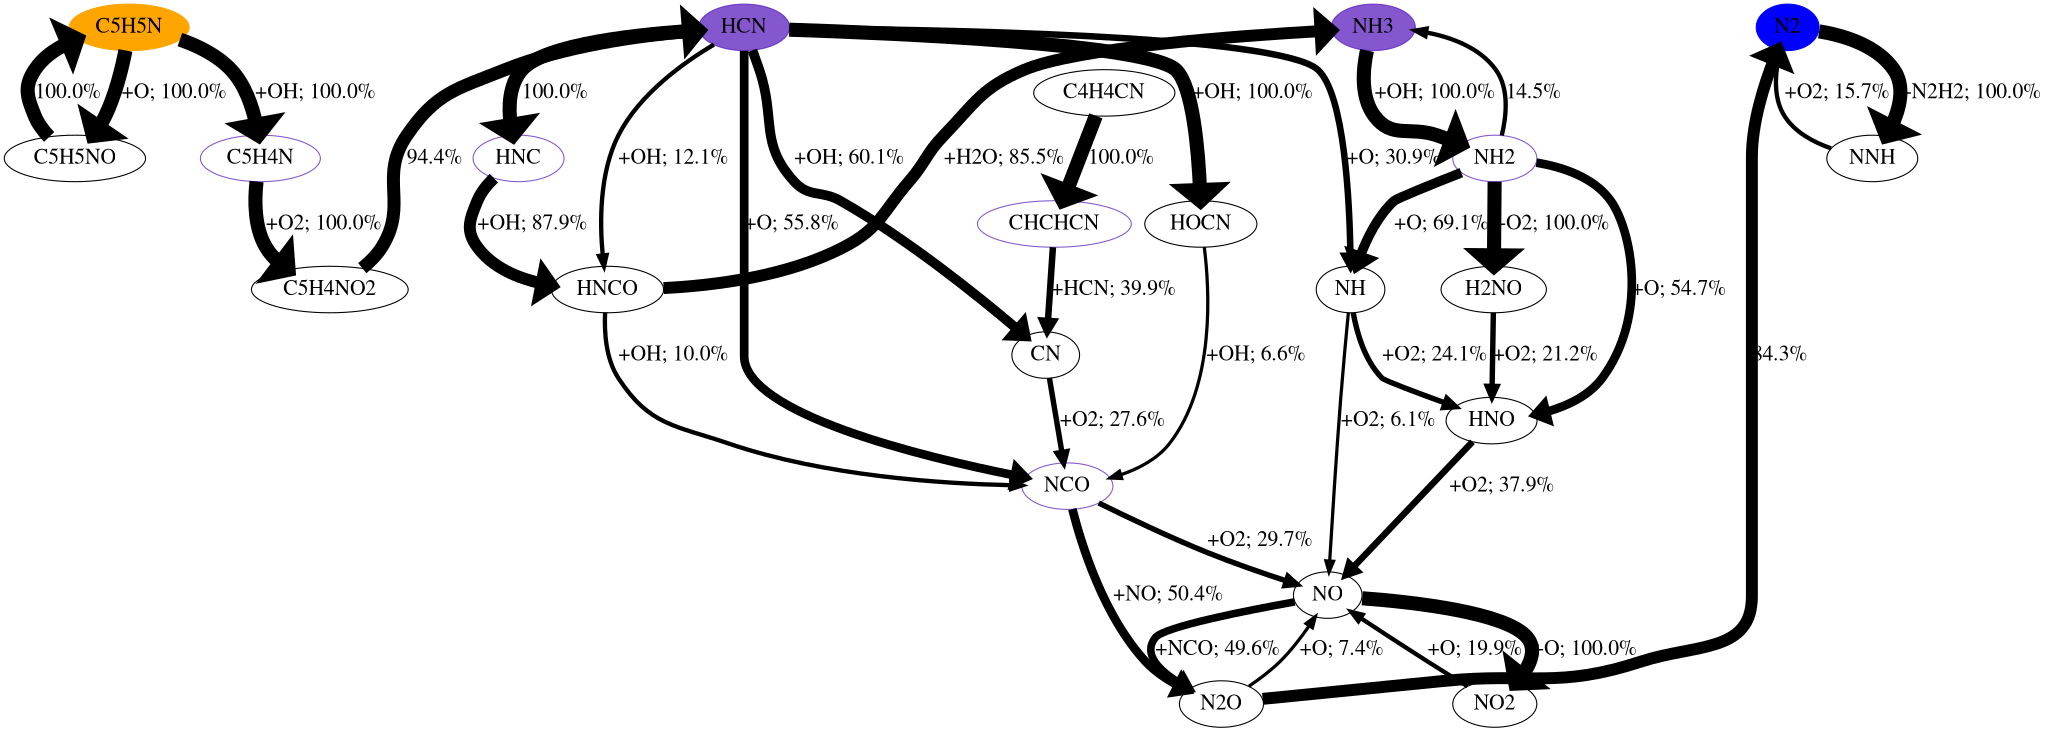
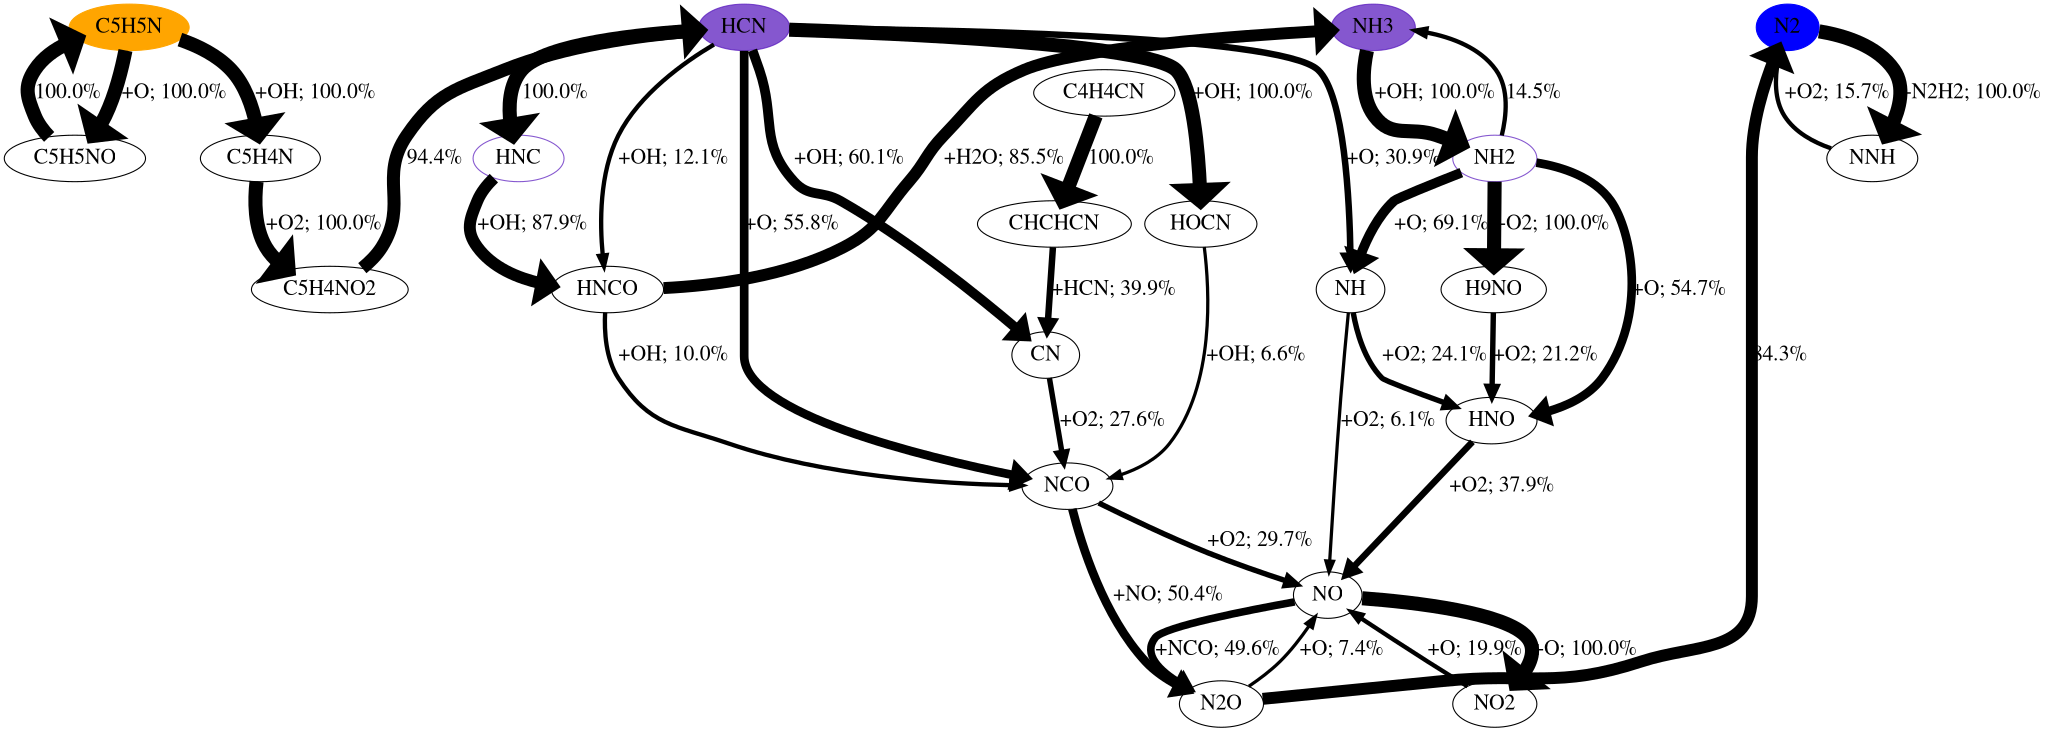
(260, 158) -> (260, 158)
(1054, 224) -> (1054, 224)
(1494, 290) -> (1494, 290)
(1067, 486) -> (1067, 486)
